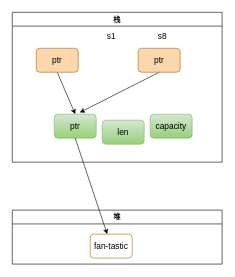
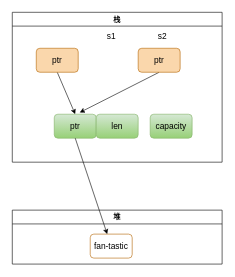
(163, 36) -> (163, 36)
(123, 132) -> (117, 126)
